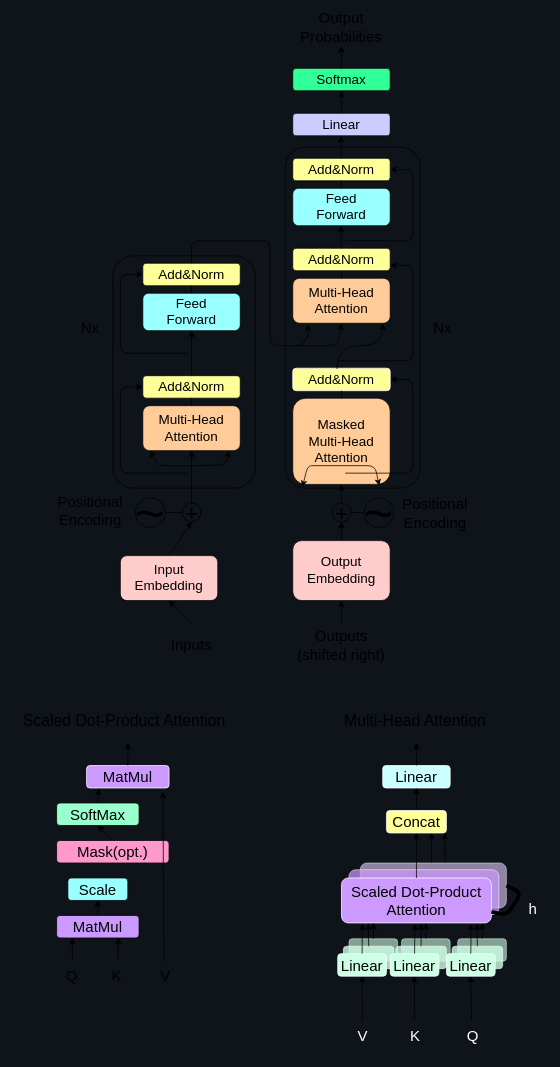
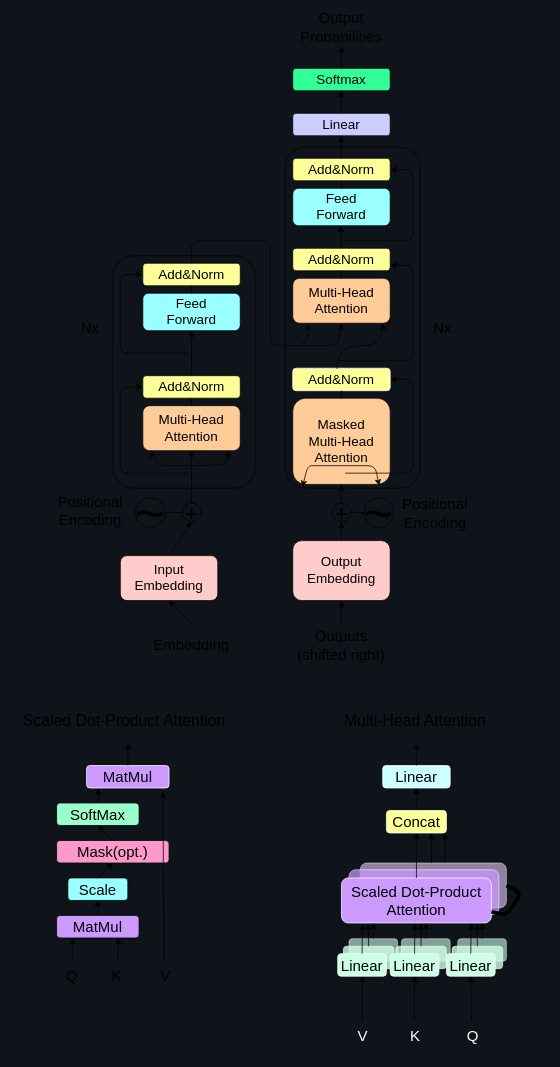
(192, 645) -> (192, 645)
none -> (108, 868)
(533, 908) -> none
